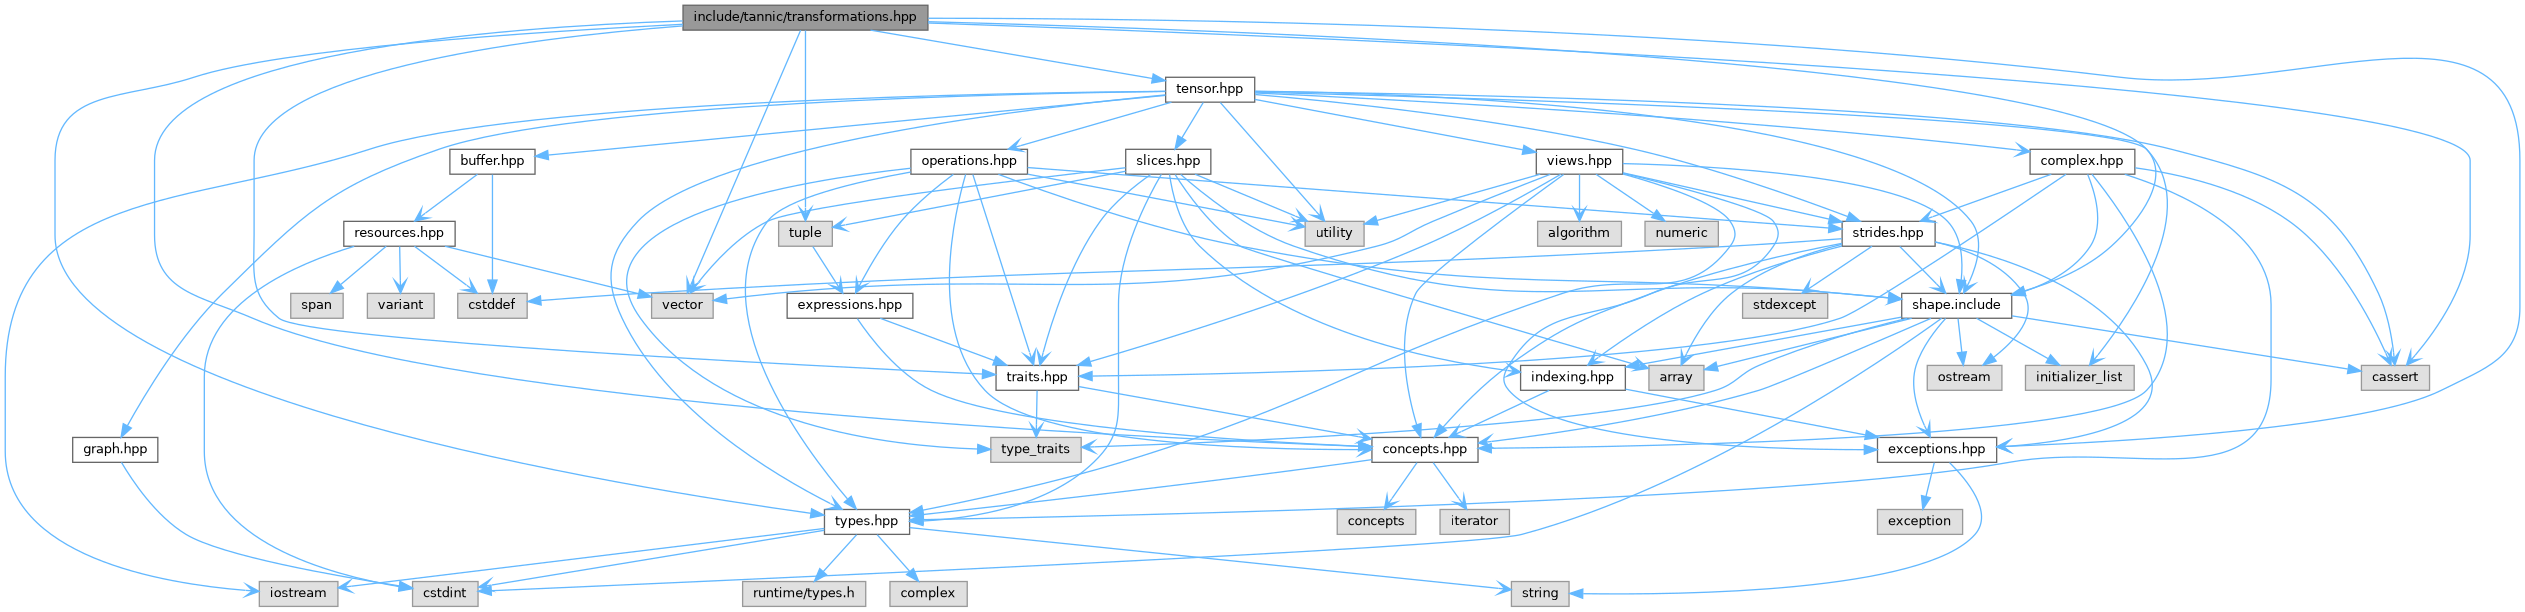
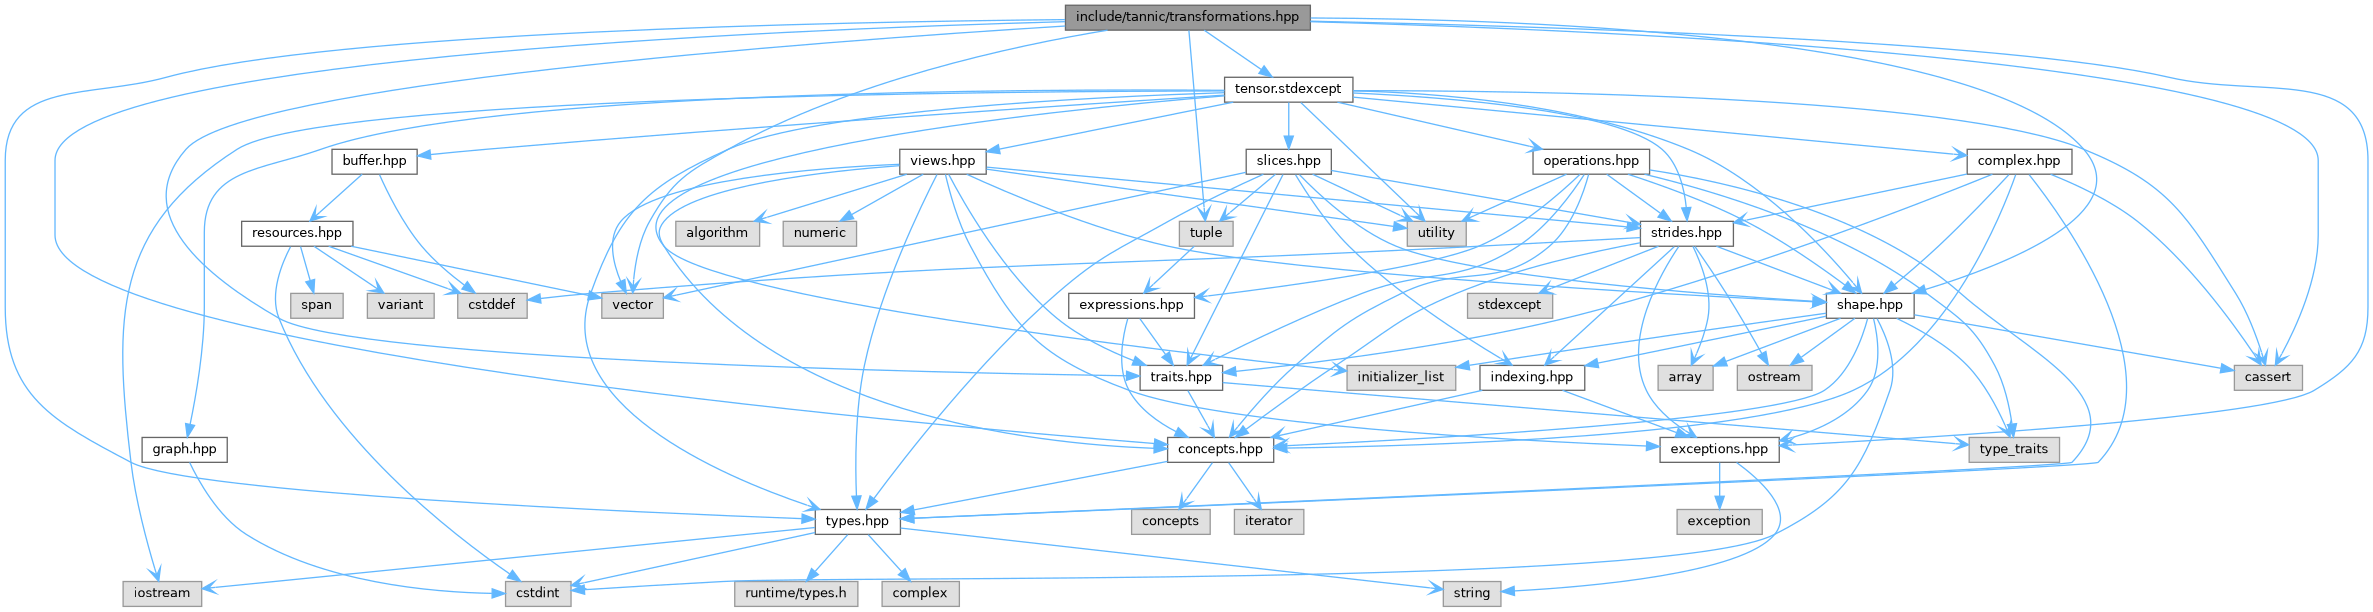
(1210, 90) -> (1289, 90)
(1391, 293) -> (1479, 196)
(1957, 306) -> (1870, 306)
